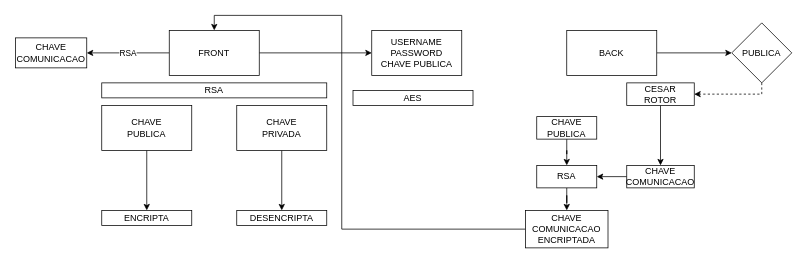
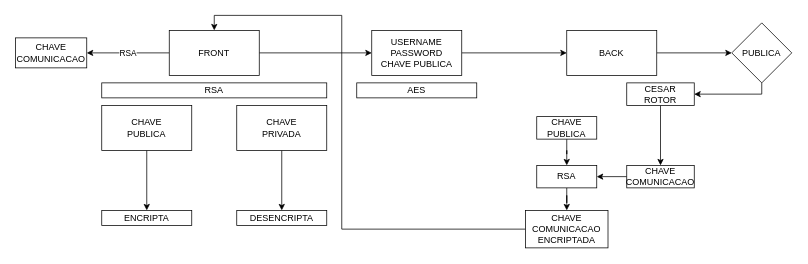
none -> (560, 53)
(736, 94) -> (736, 94)
(413, 98) -> (417, 90)
